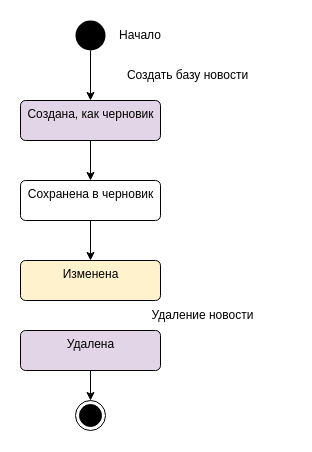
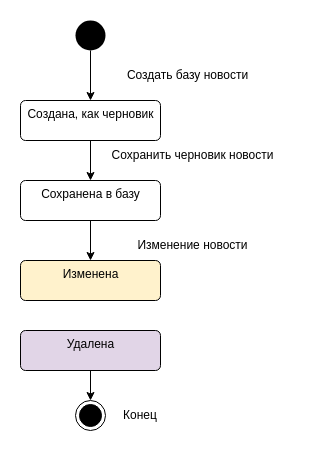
(141, 36) -> none
(91, 121) -> (91, 121)
none -> (193, 156)
(91, 195) -> (91, 195)
none -> (193, 246)
(203, 316) -> none
none -> (141, 416)
